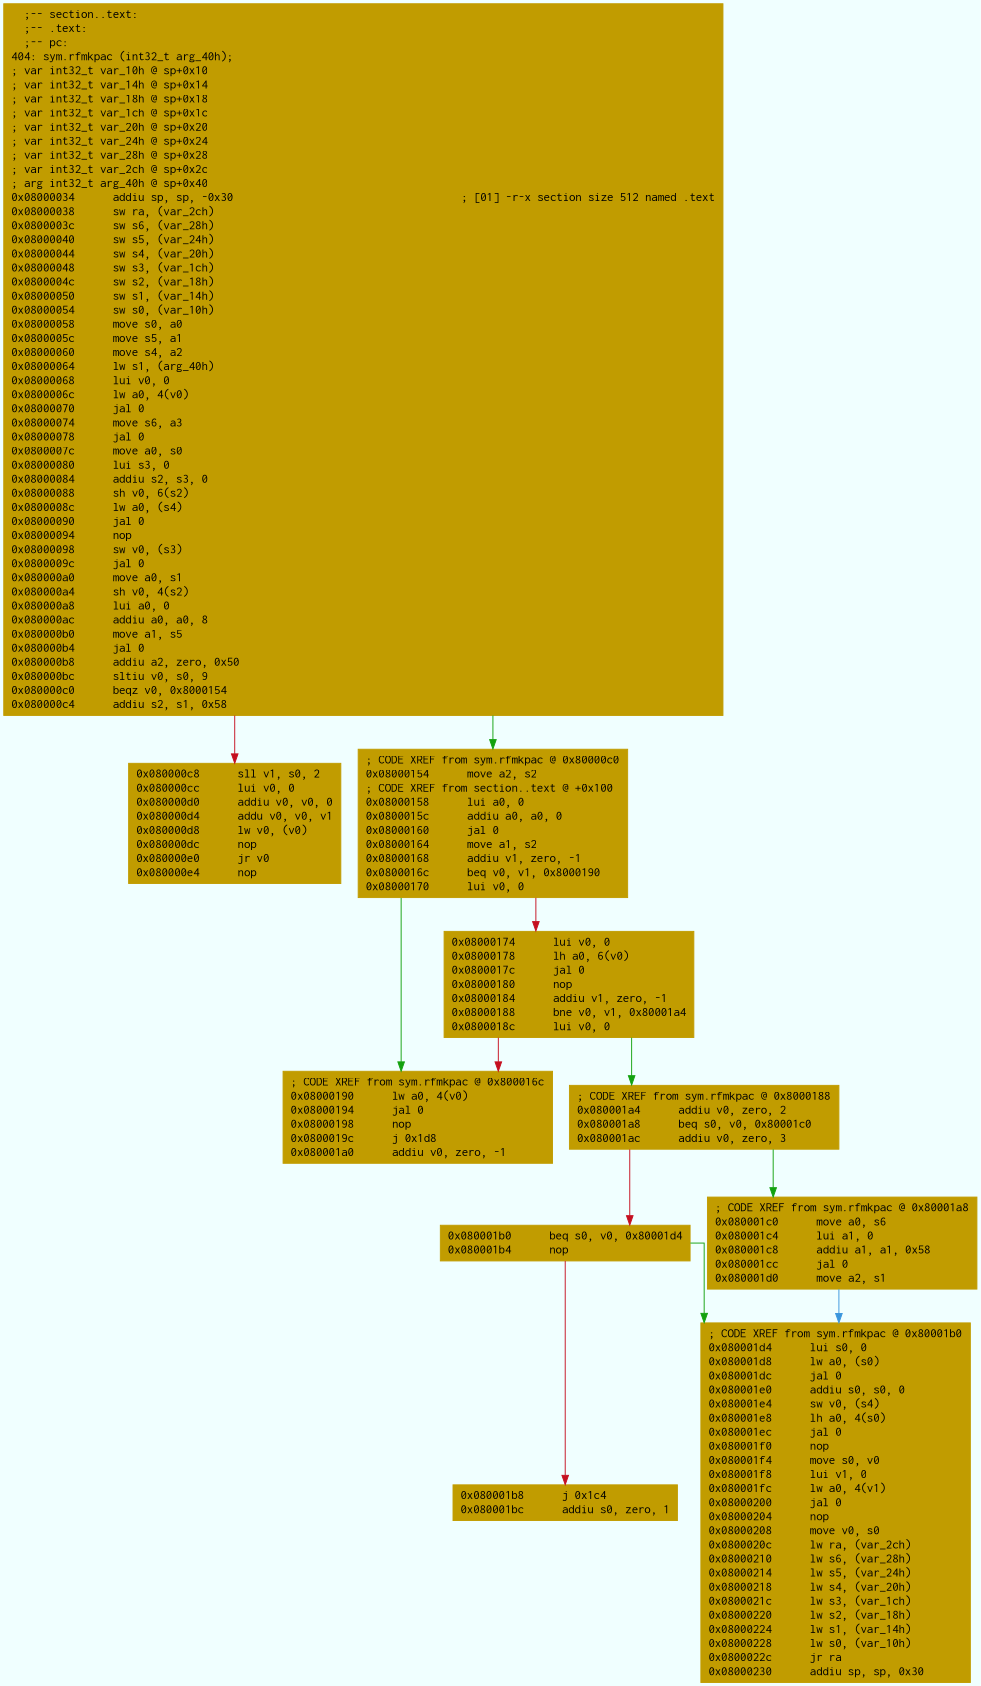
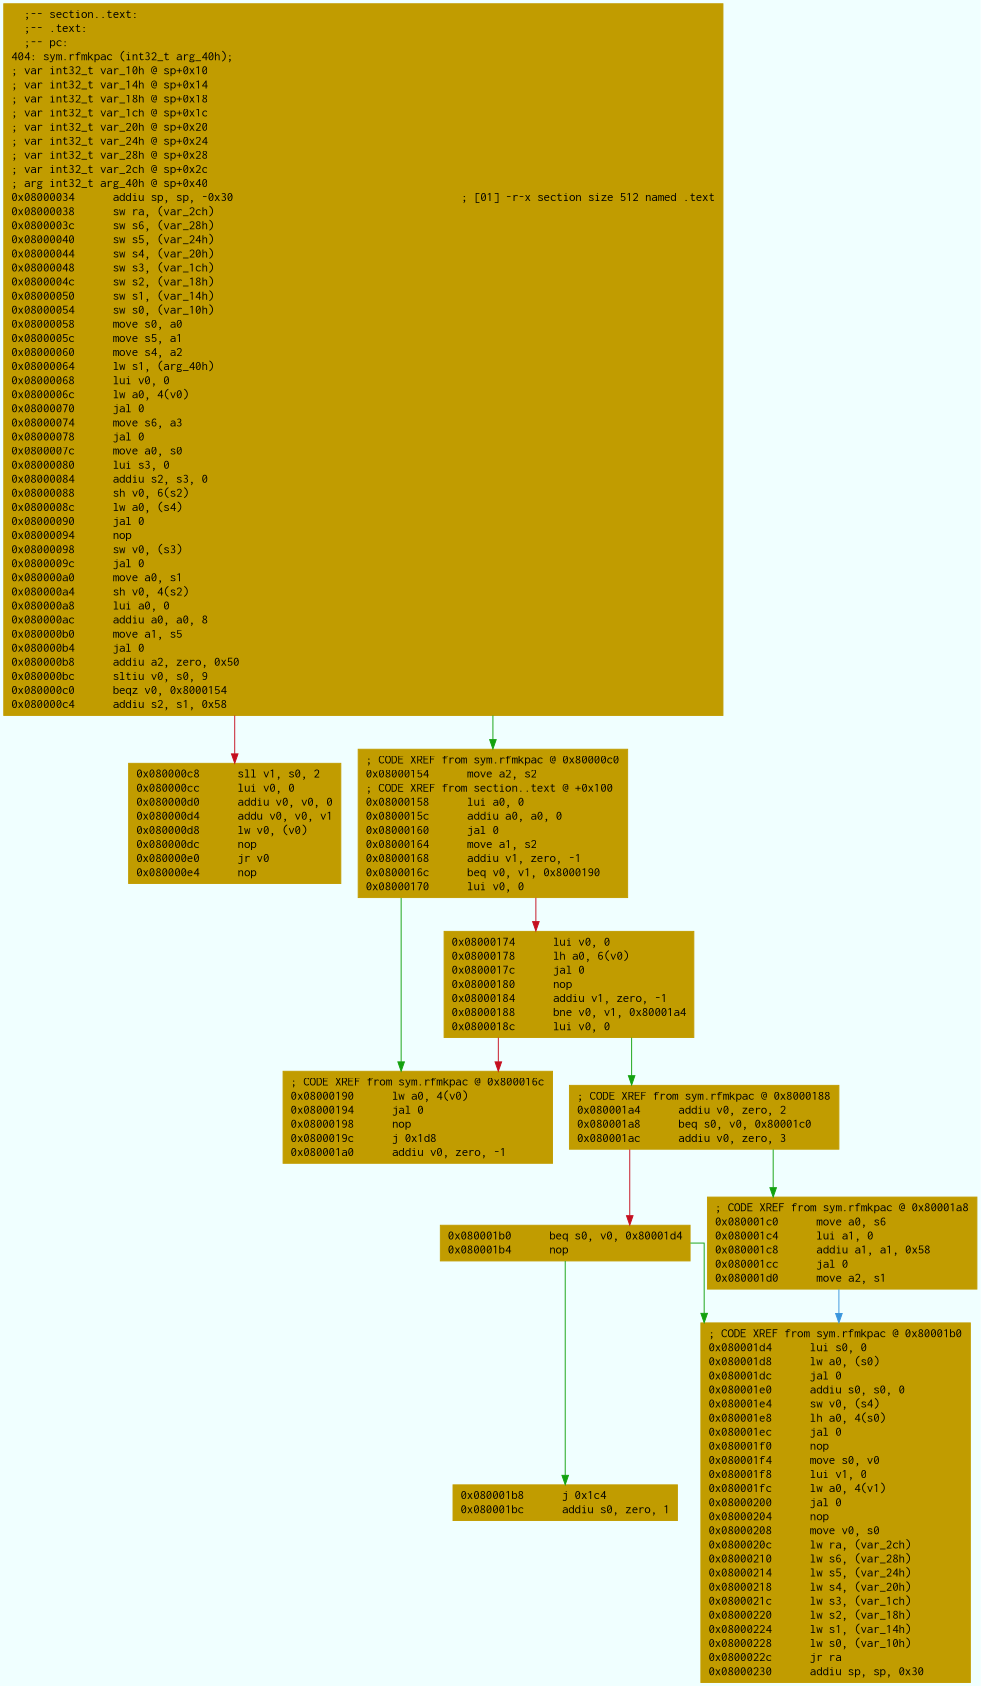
(565, 1368) -> (565, 1368)
